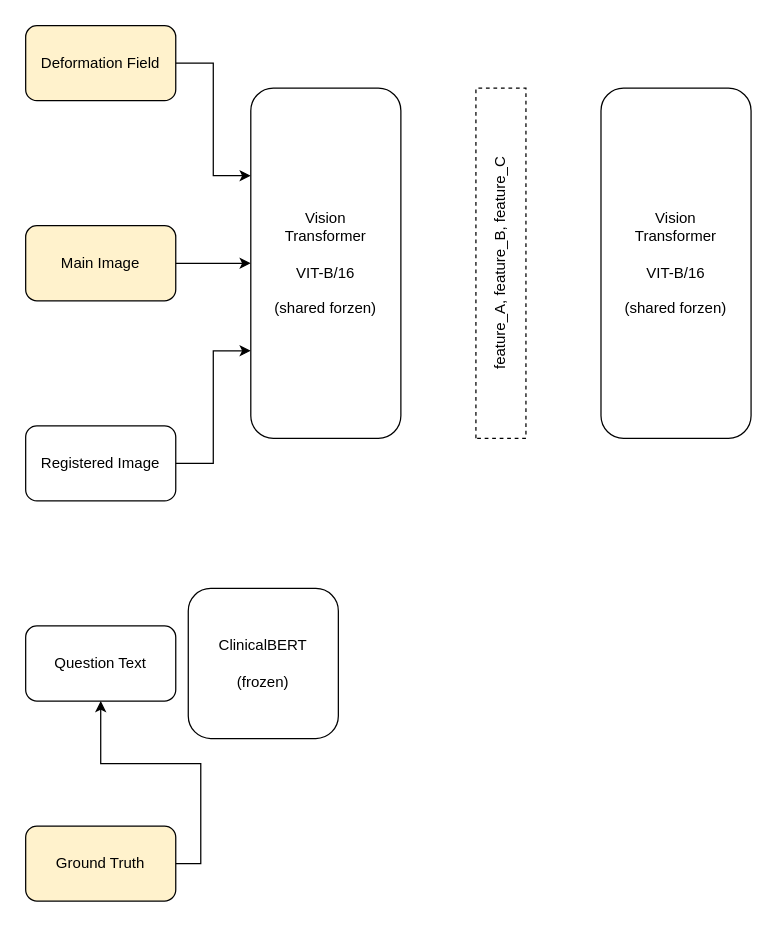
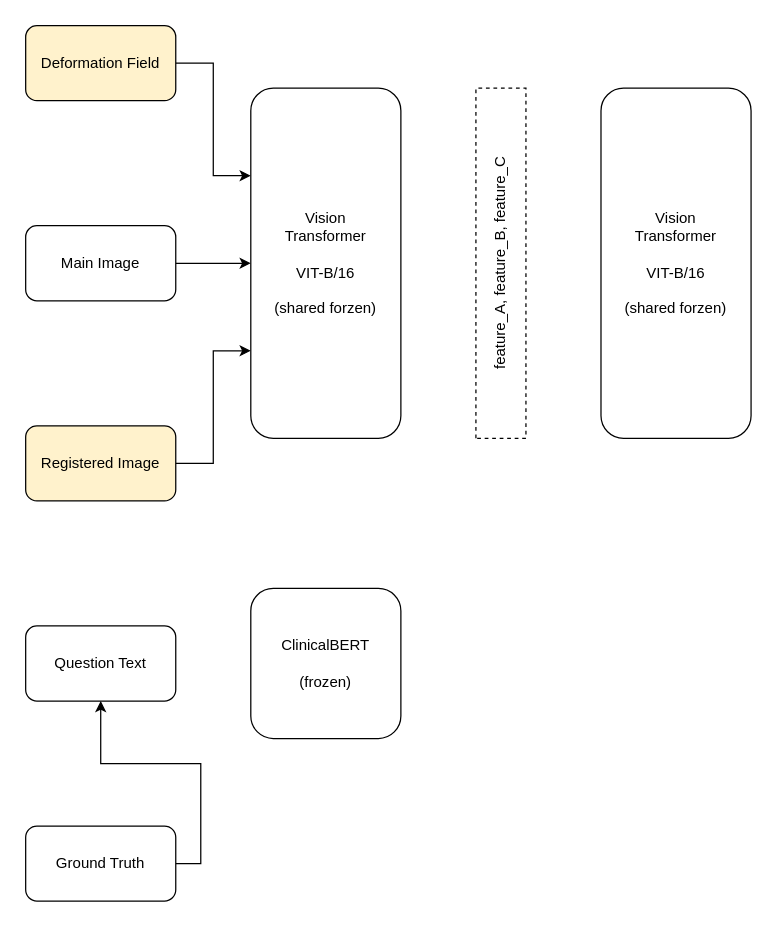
(101, 263) -> (101, 263)
(101, 463) -> (101, 463)
(263, 663) -> (326, 663)
(101, 863) -> (101, 863)
